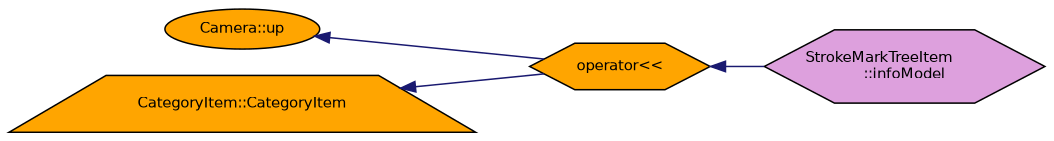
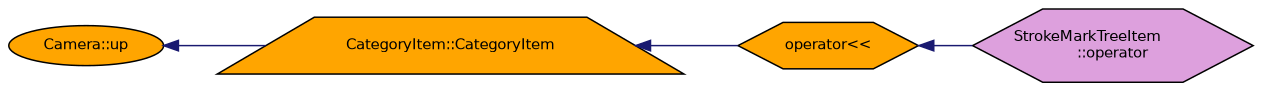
(437, 48) -> (222, 46)
(905, 66) -> (1113, 46)
